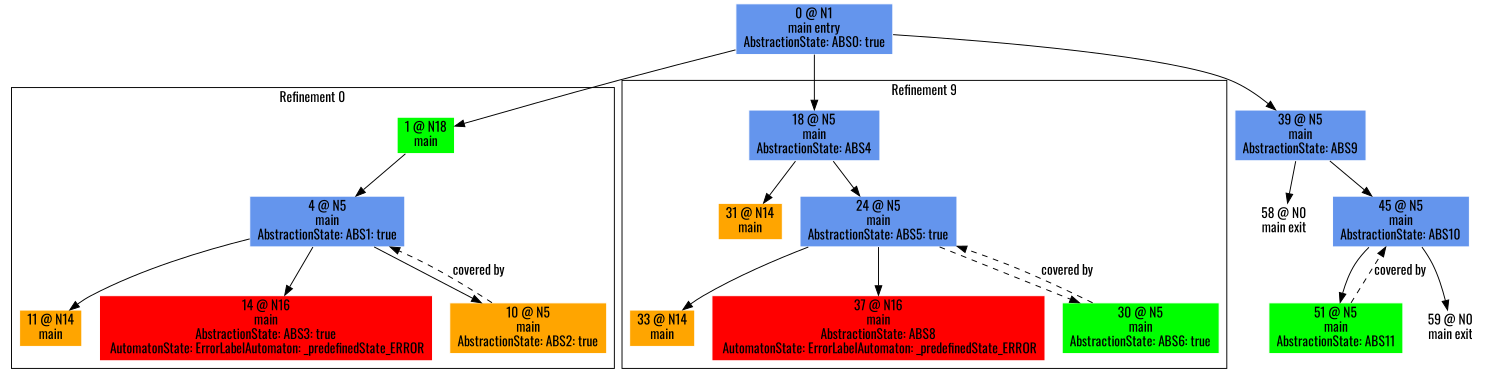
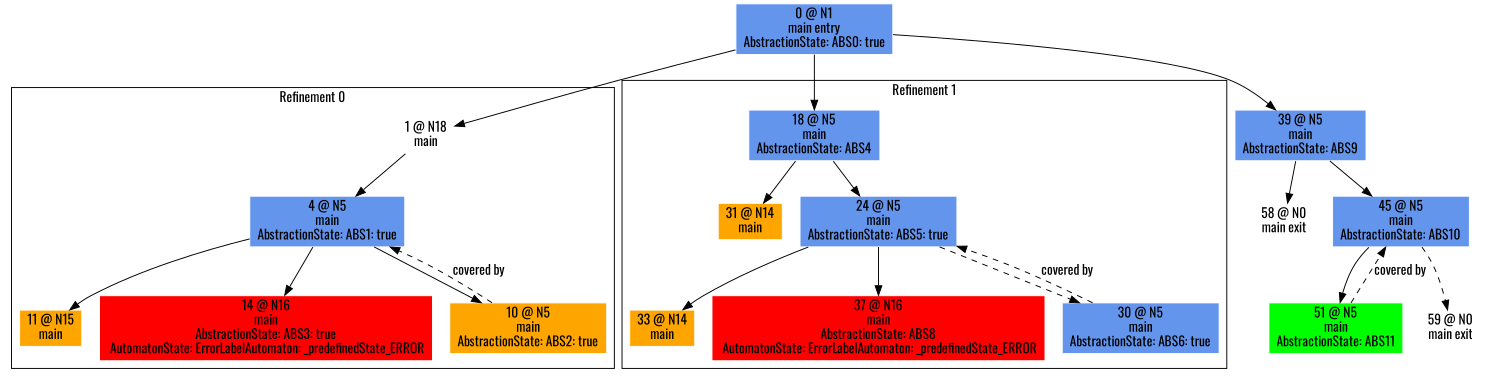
(924, 91) -> (924, 91)
(426, 135) -> (426, 135)
(1436, 273) -> (1436, 273)
(51, 328) -> (51, 328)
(1141, 328) -> (1141, 328)
